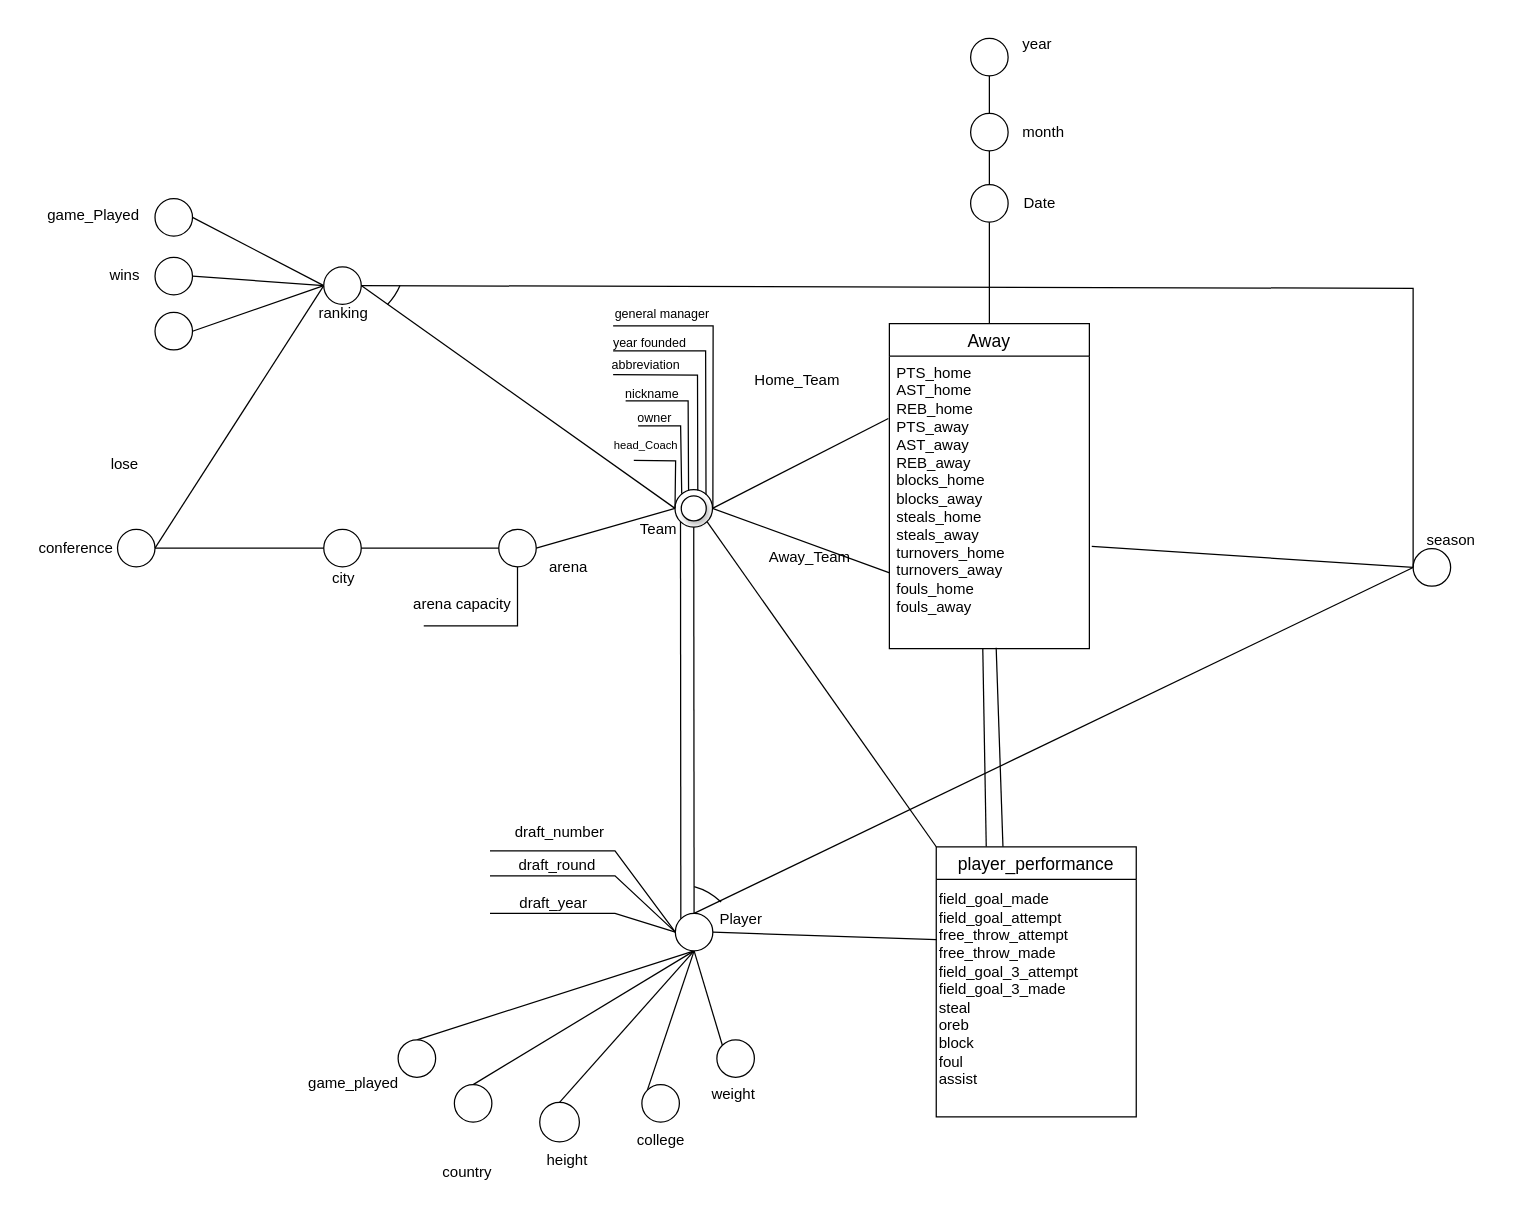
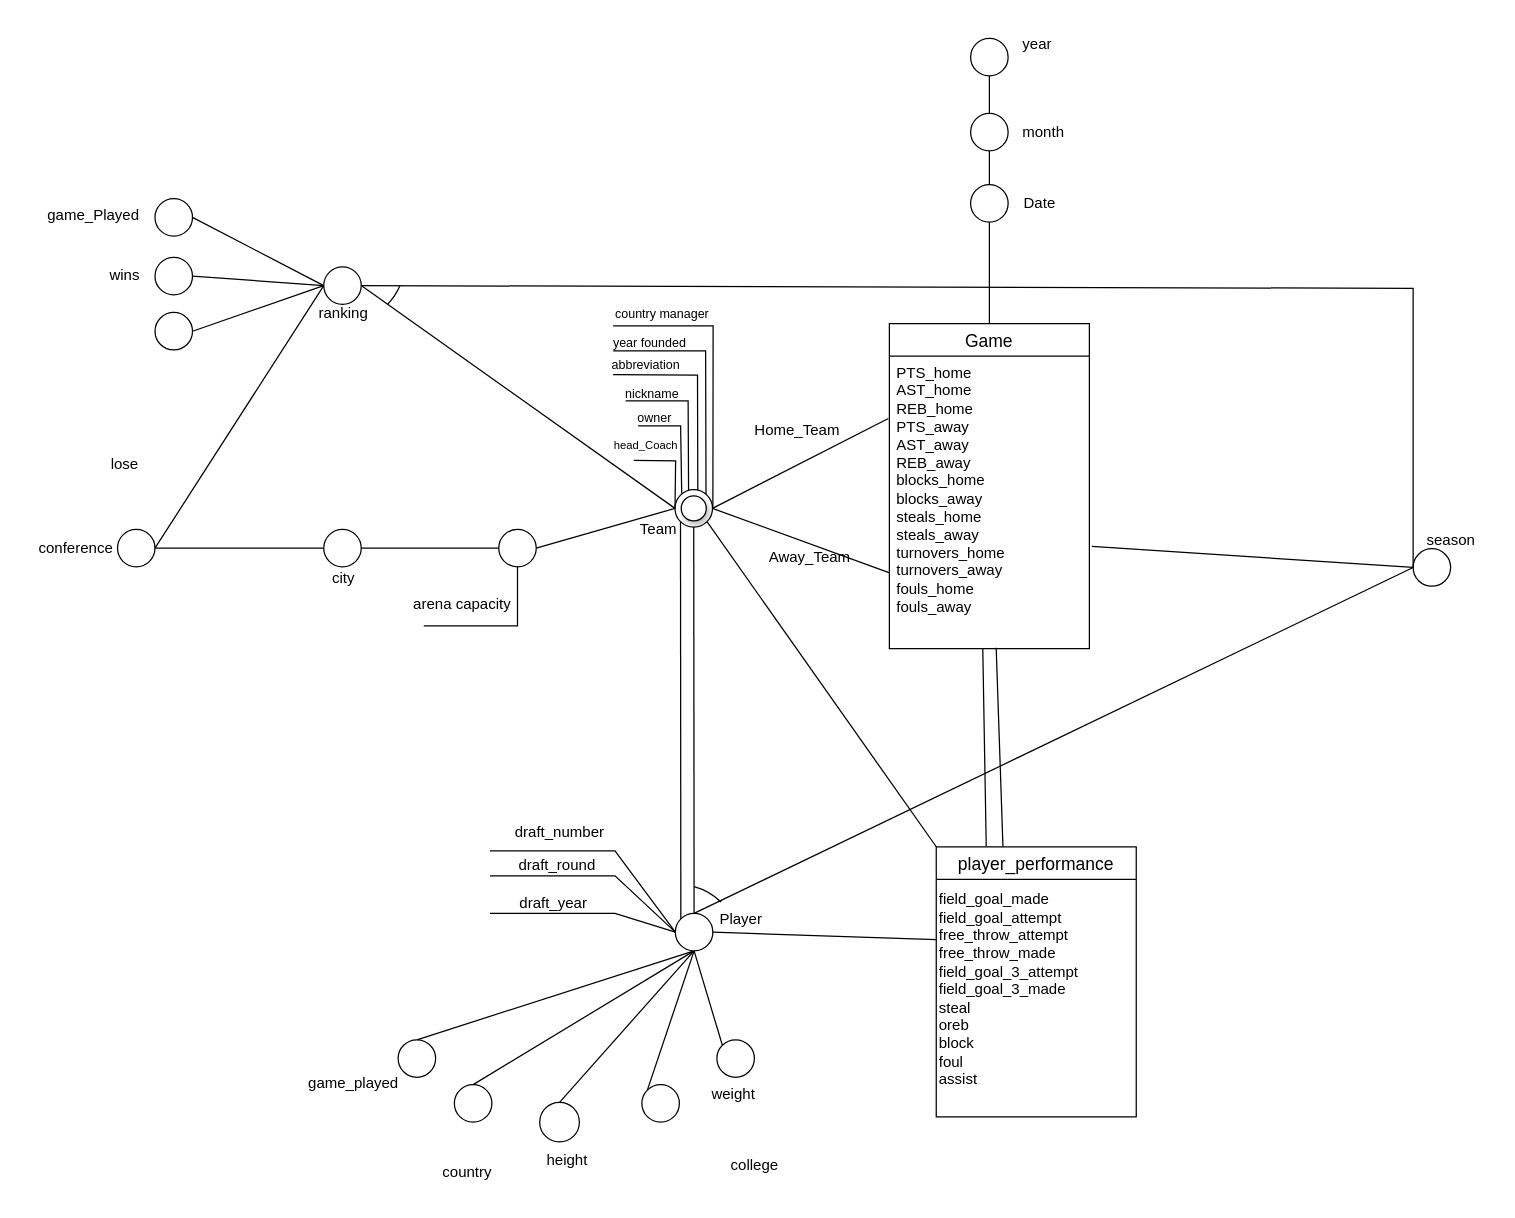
(663, 313) -> (663, 313)
(989, 341) -> (989, 341)
(796, 381) -> (796, 431)
(568, 567) -> none
(661, 1141) -> (754, 1166)
